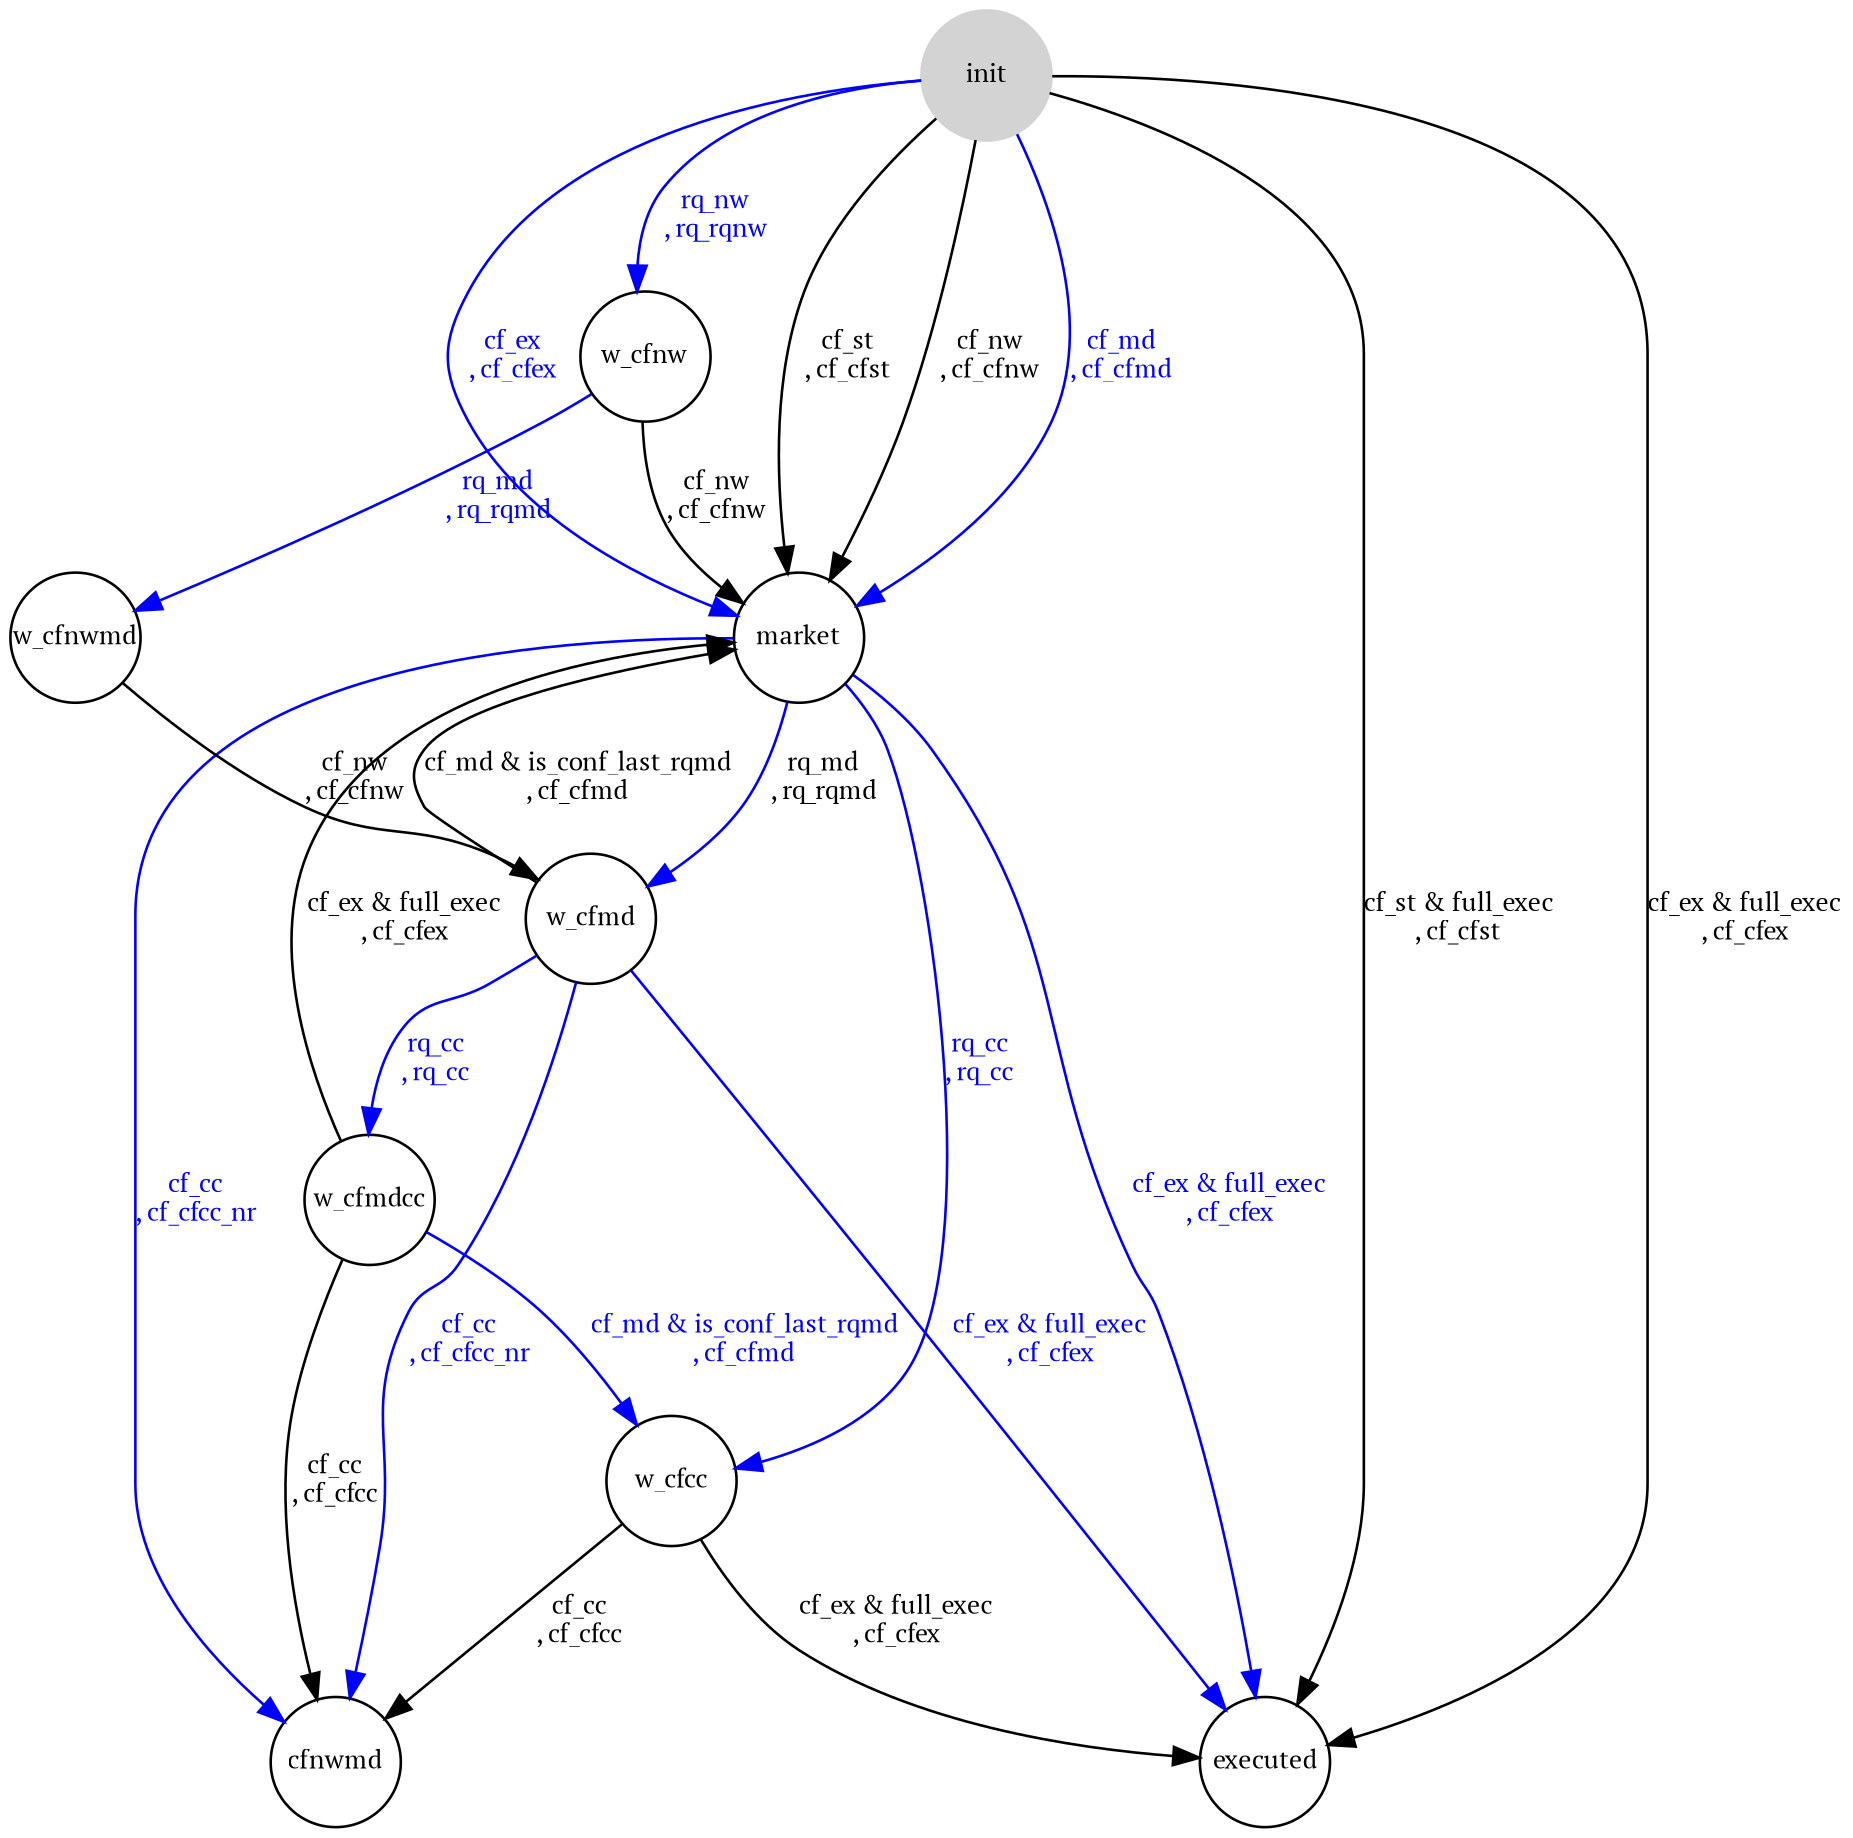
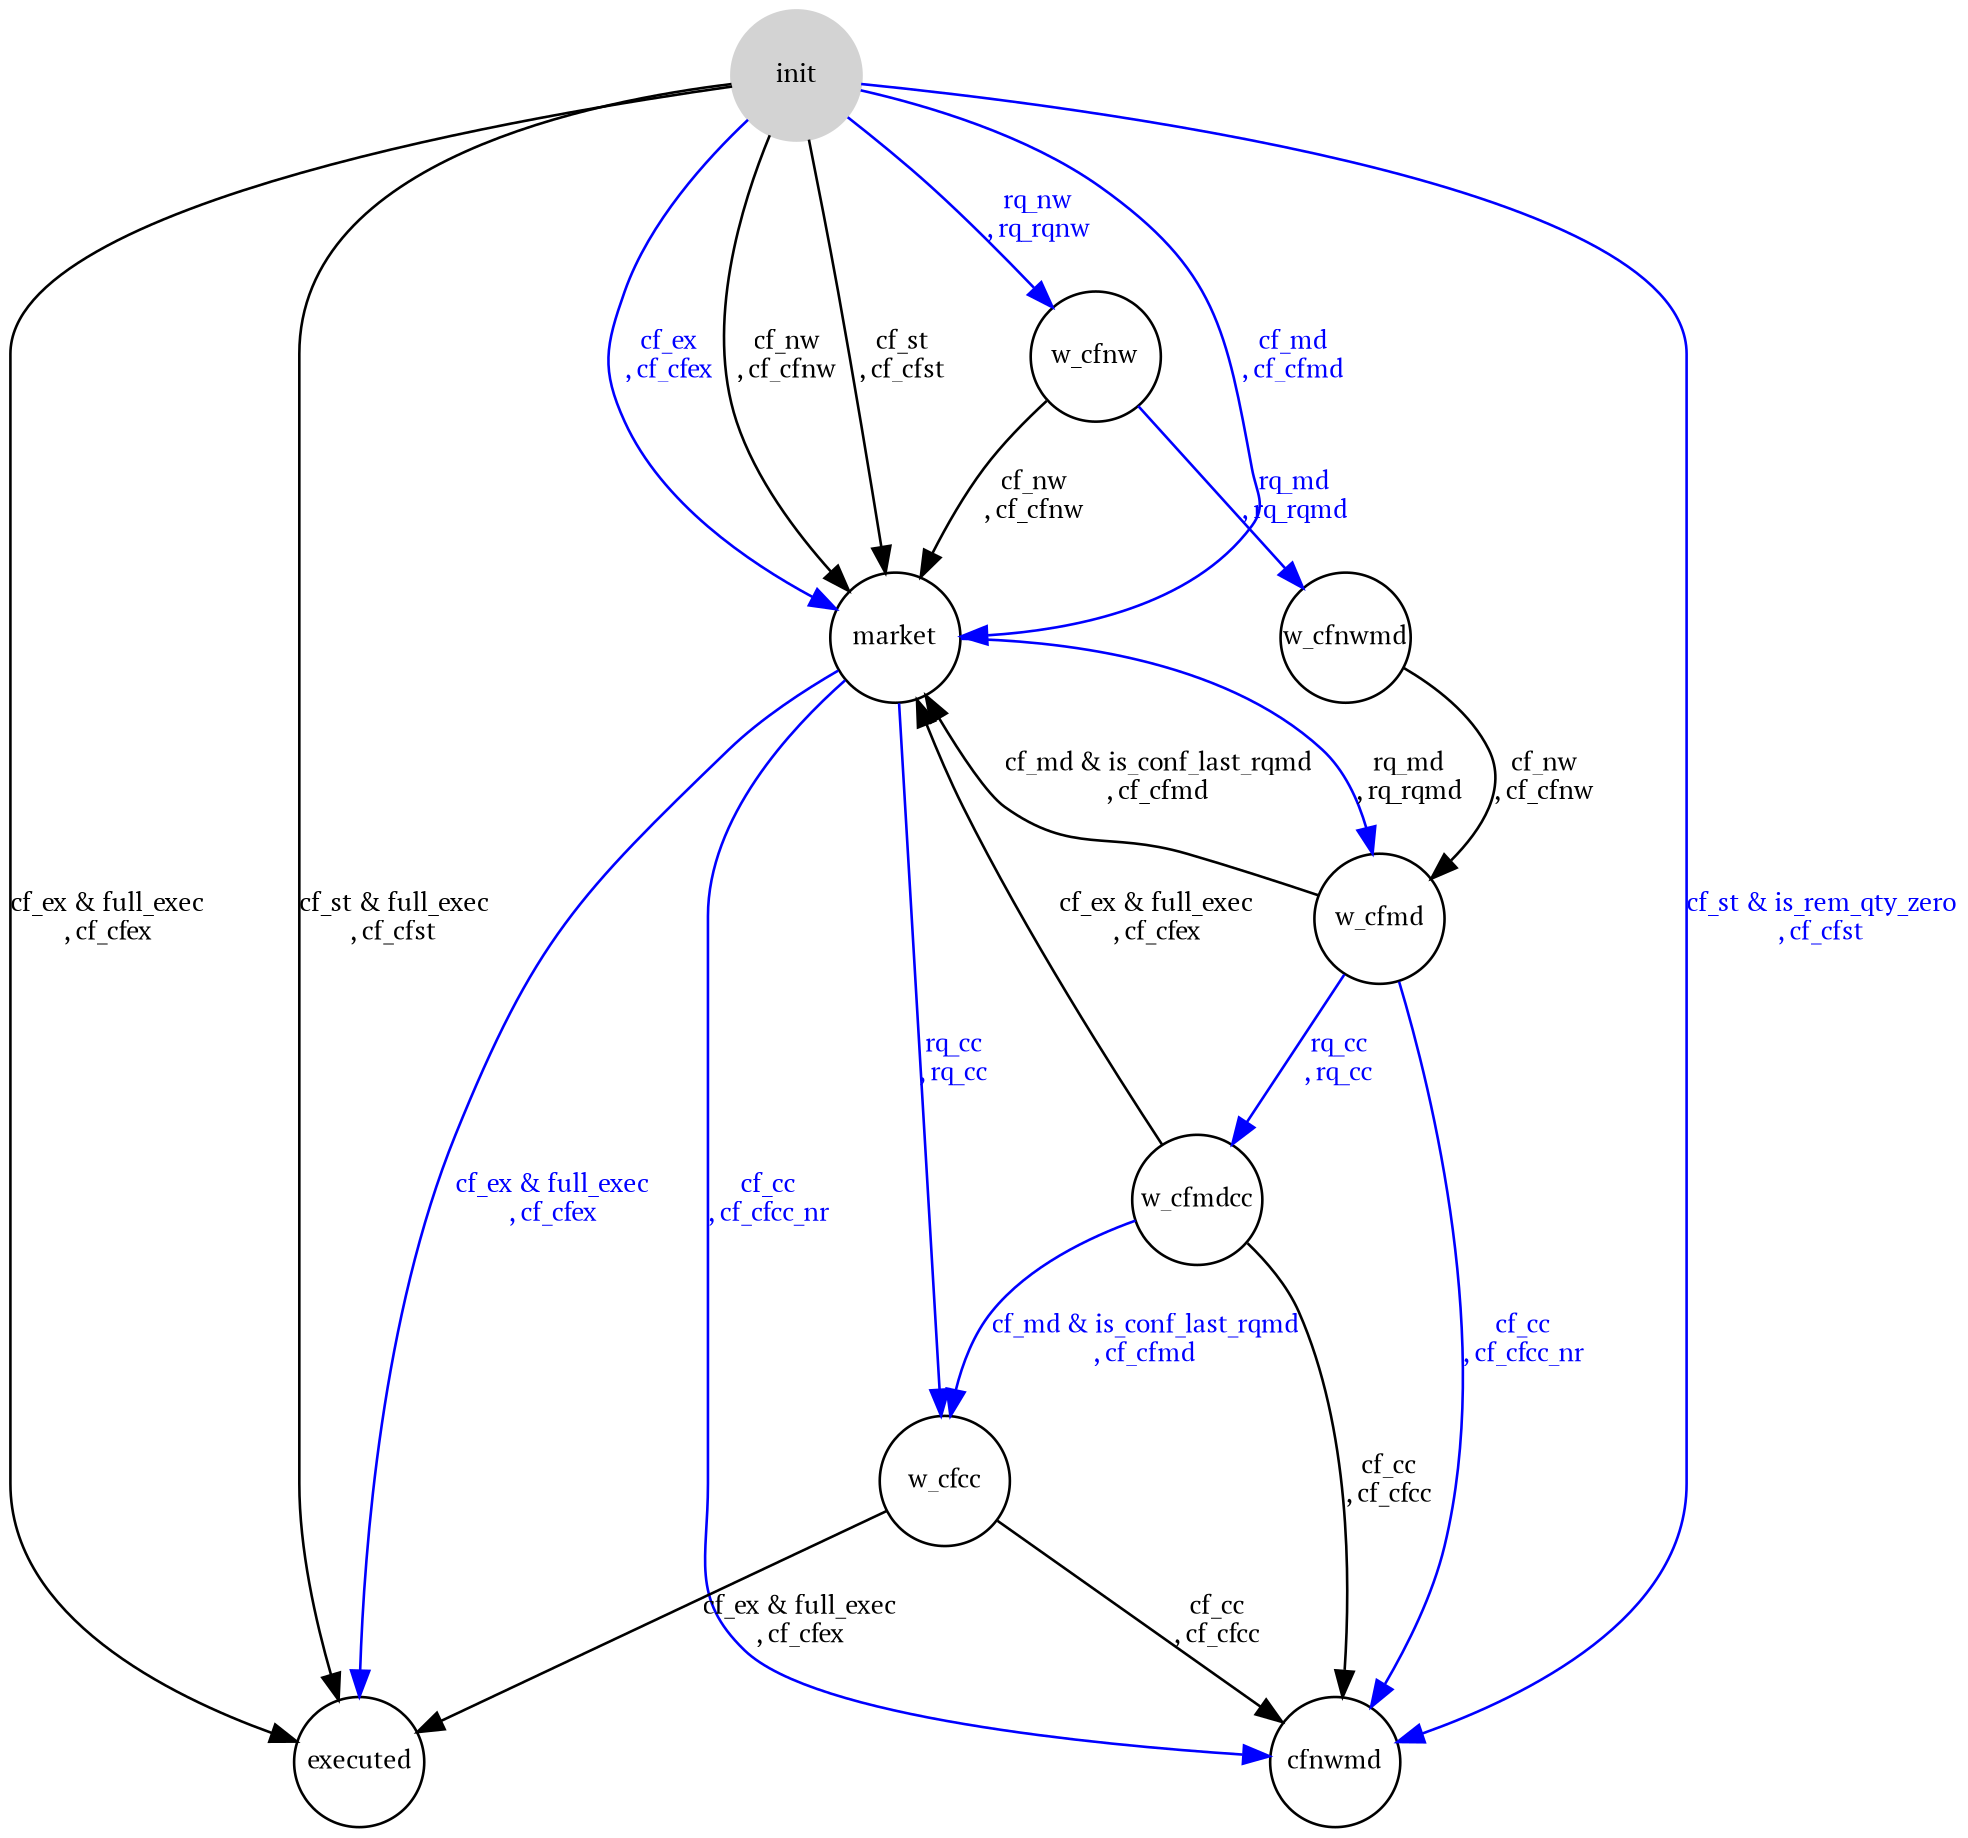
none -> (1687, 661)
(907, 1310) -> none
